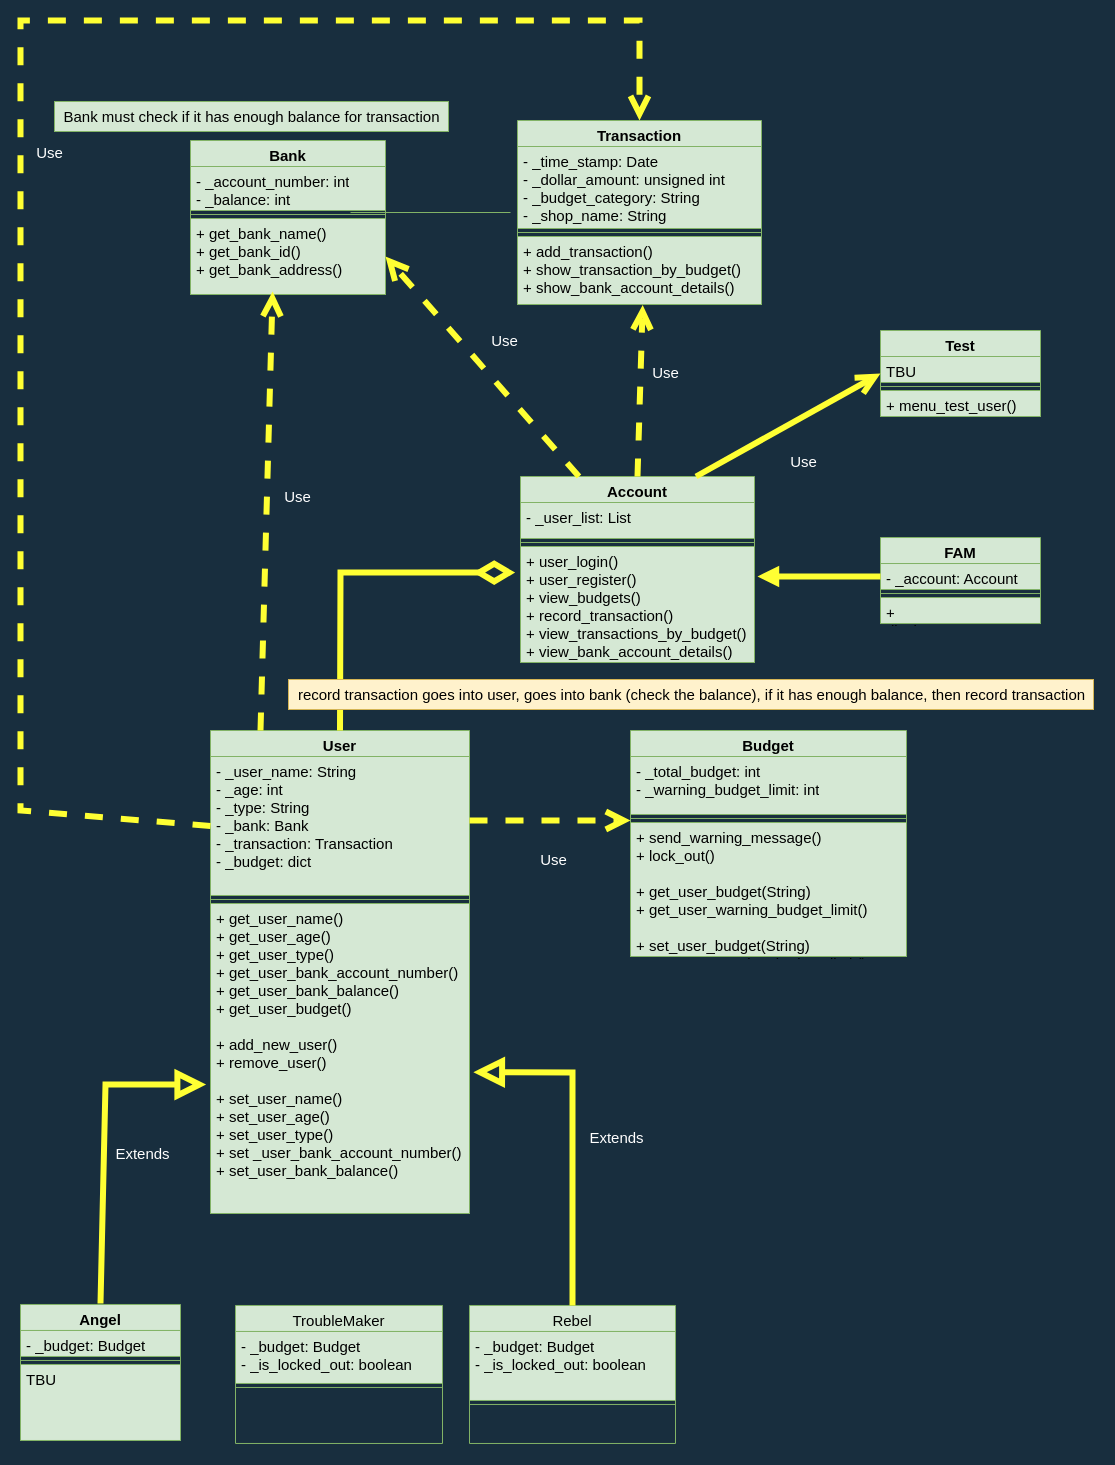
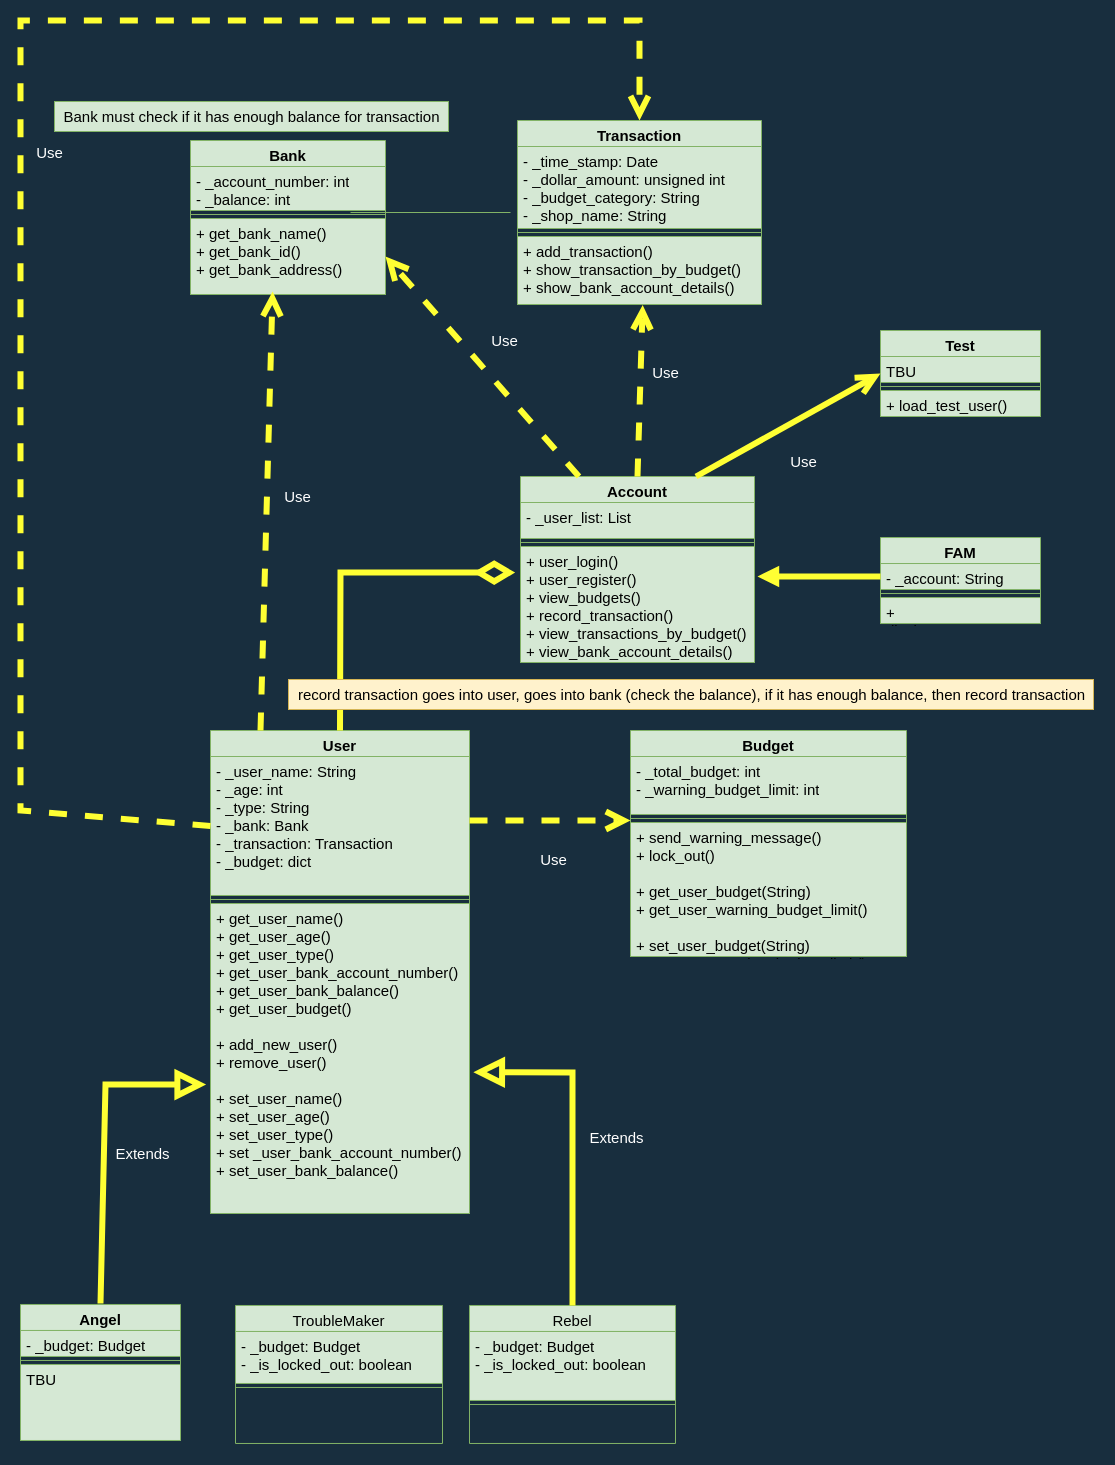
(960, 407) -> (958, 407)
(960, 580) -> (954, 580)
